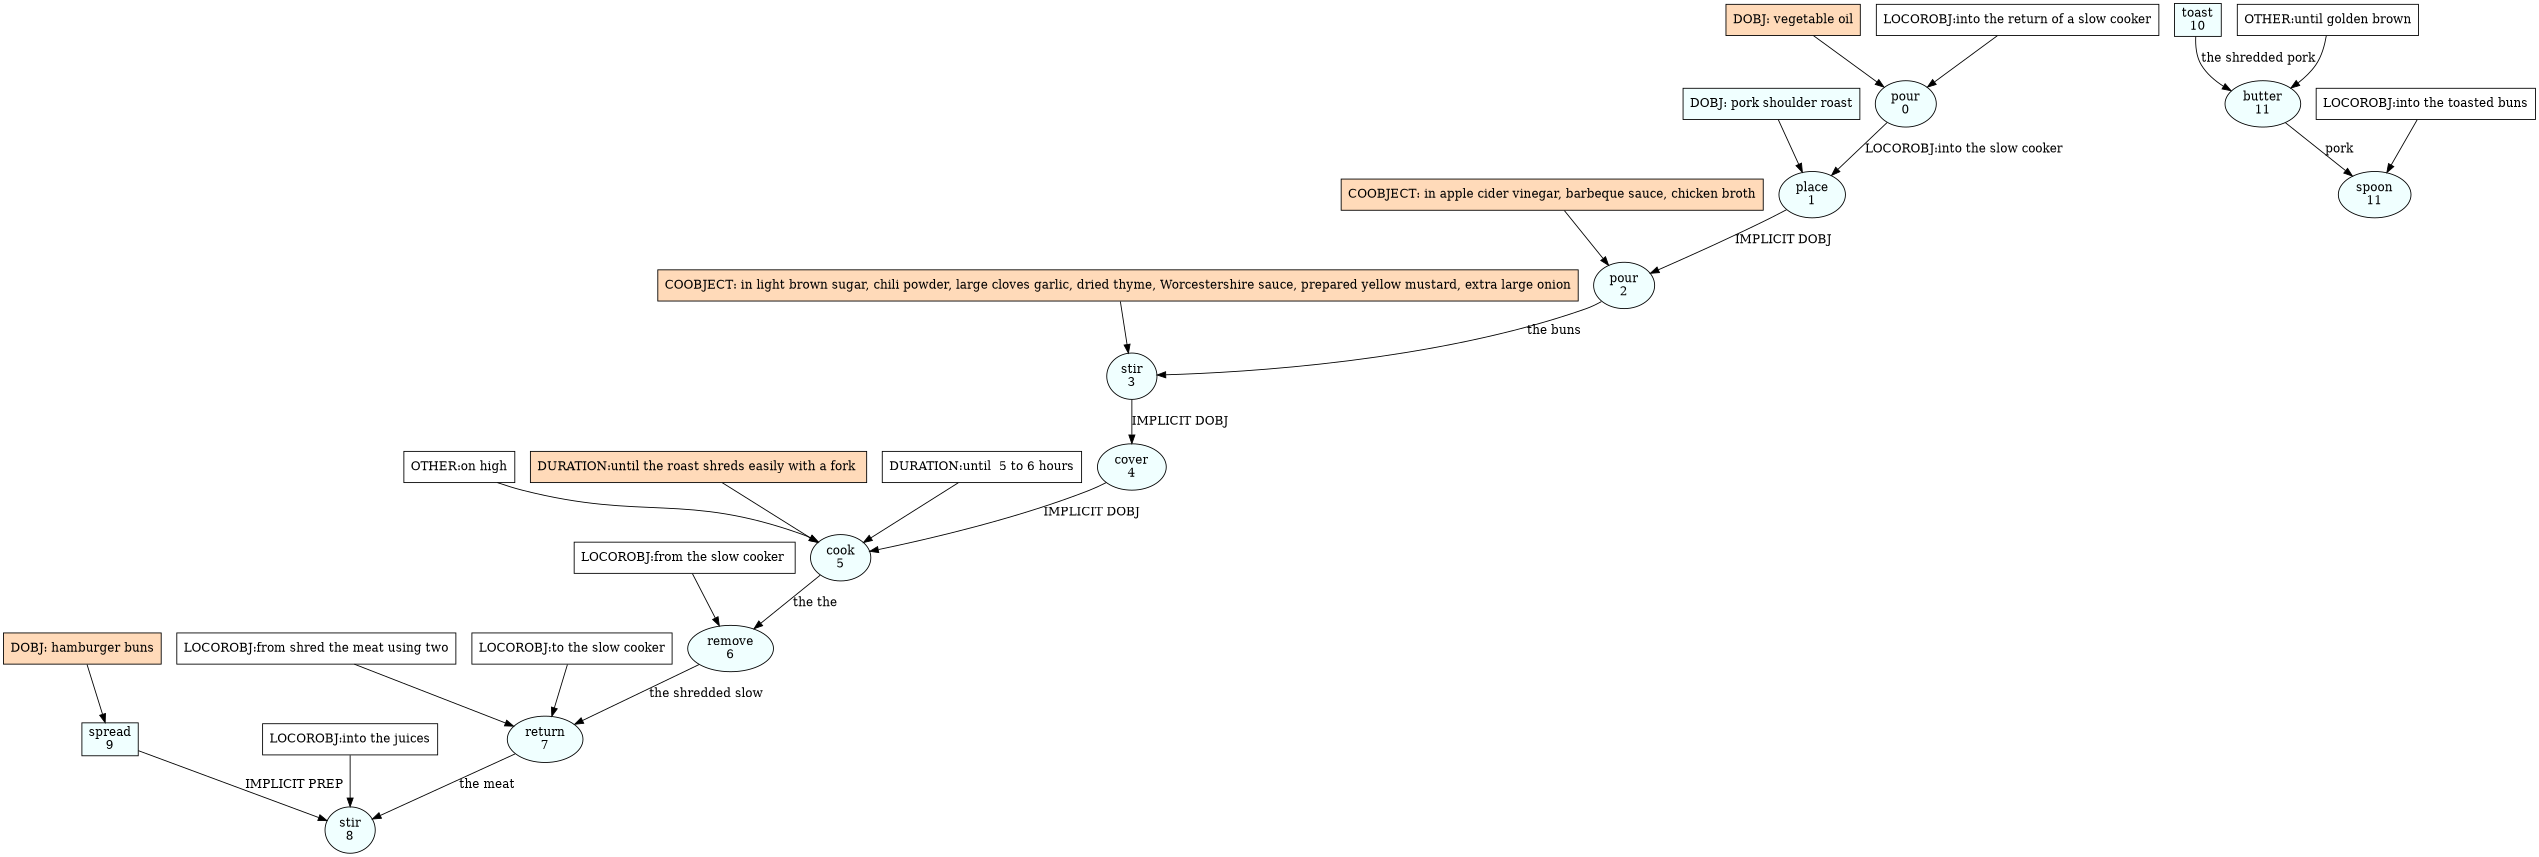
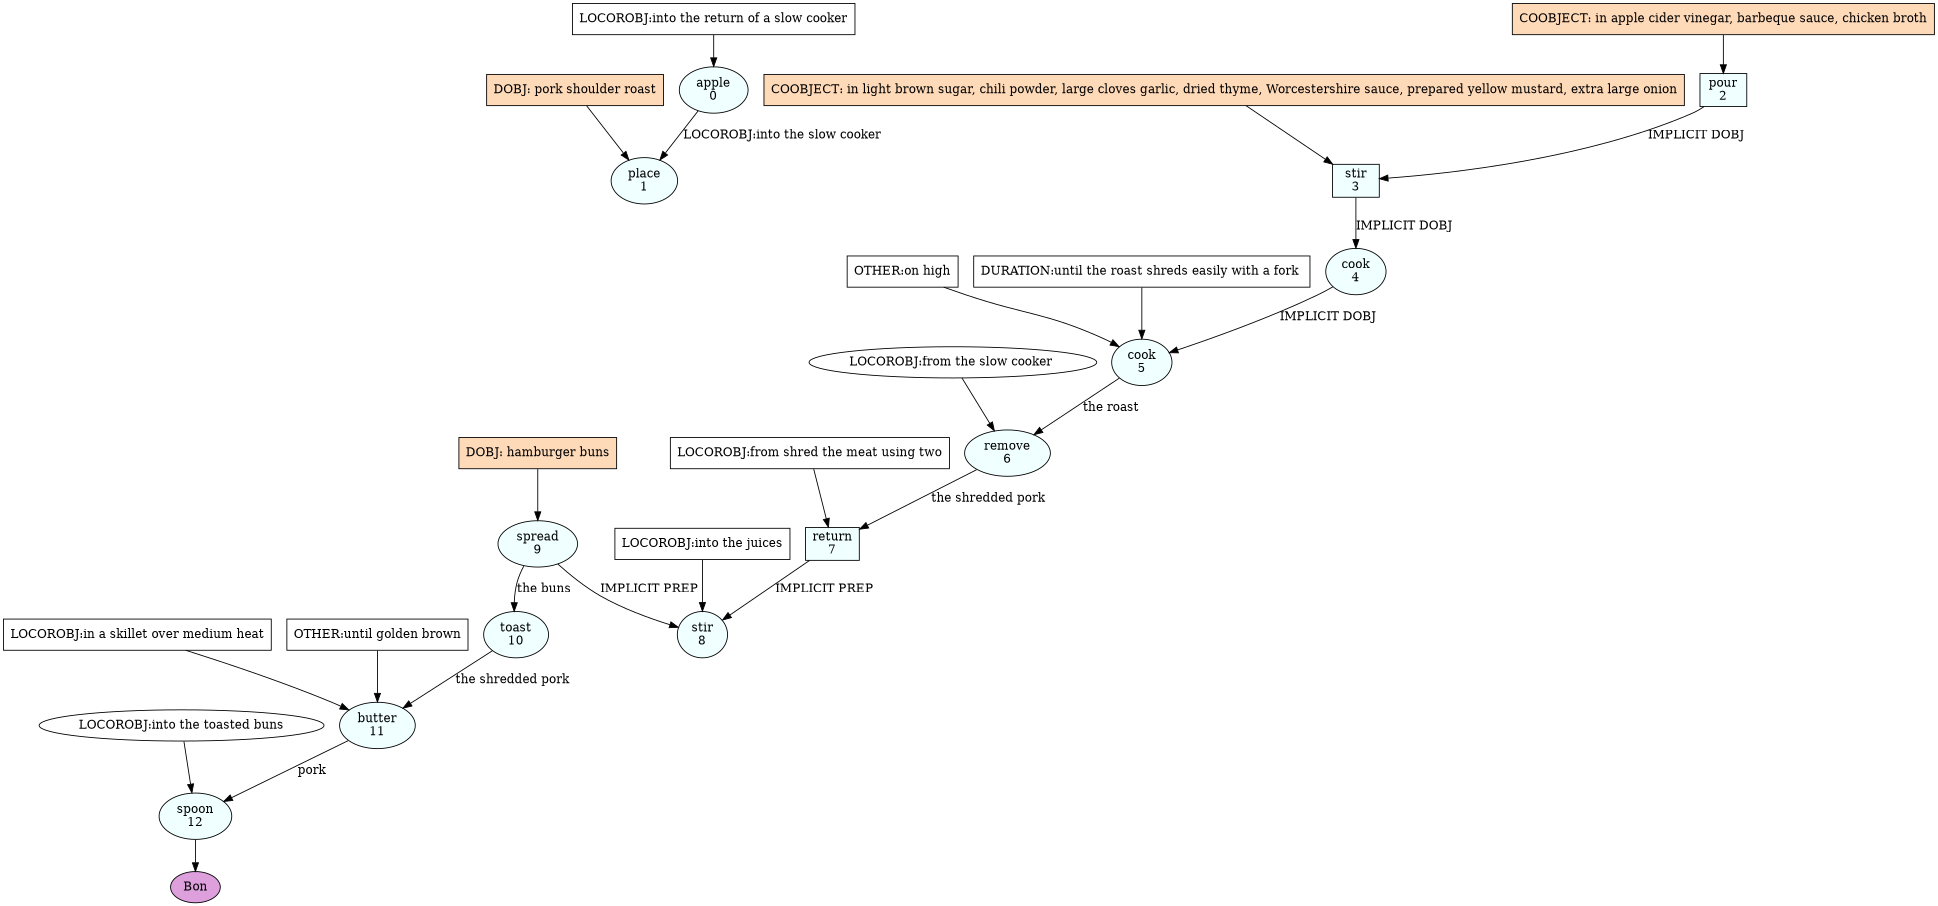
(1793, 20) -> none
(2198, 20) -> (516, 635)
(1771, 104) -> (575, 90)
(1906, 104) -> (714, 90)
(2426, 104) -> (182, 725)
(2375, 195) -> (195, 816)
(1723, 241) -> none
(1624, 285) -> (1723, 90)
(1554, 331) -> (1696, 135)
(1132, 376) -> (1356, 181)
(699, 467) -> (1142, 272)
(982, 467) -> none
(1132, 467) -> (1356, 272)
(685, 558) -> (953, 362)
none -> (517, 584)
(816, 603) -> (1111, 408)
none -> (137, 635)
(572, 649) -> none
(706, 694) -> (988, 499)
(110, 739) -> (538, 544)
(545, 739) -> (832, 544)
(487, 785) -> (825, 589)
none -> (195, 887)
